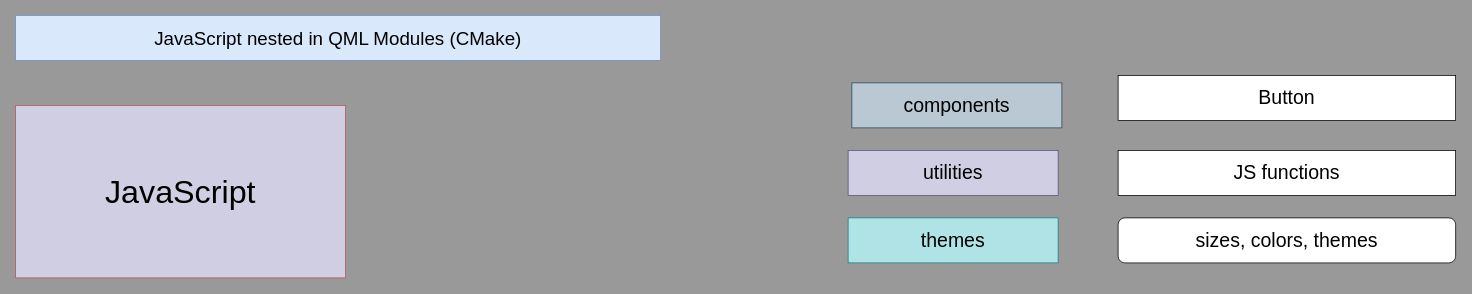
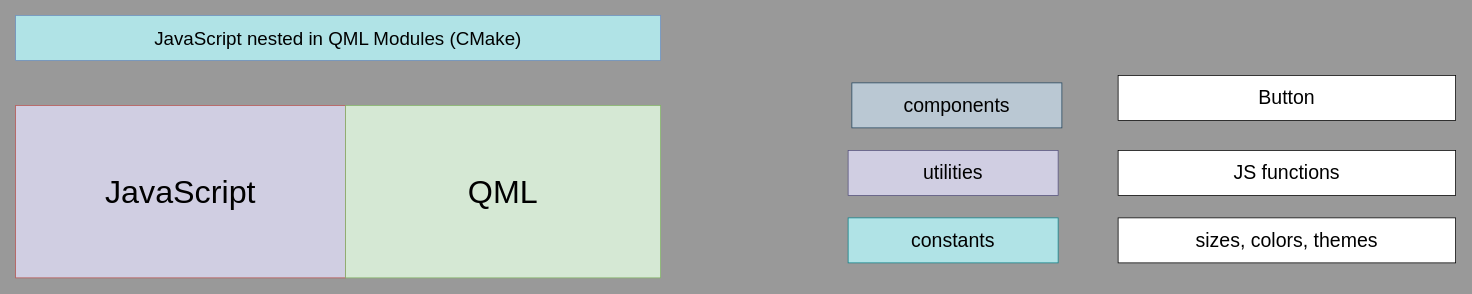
(338, 38) -> (338, 38)
none -> (503, 192)
(953, 240) -> (953, 240)
(1287, 240) -> (1287, 240)
